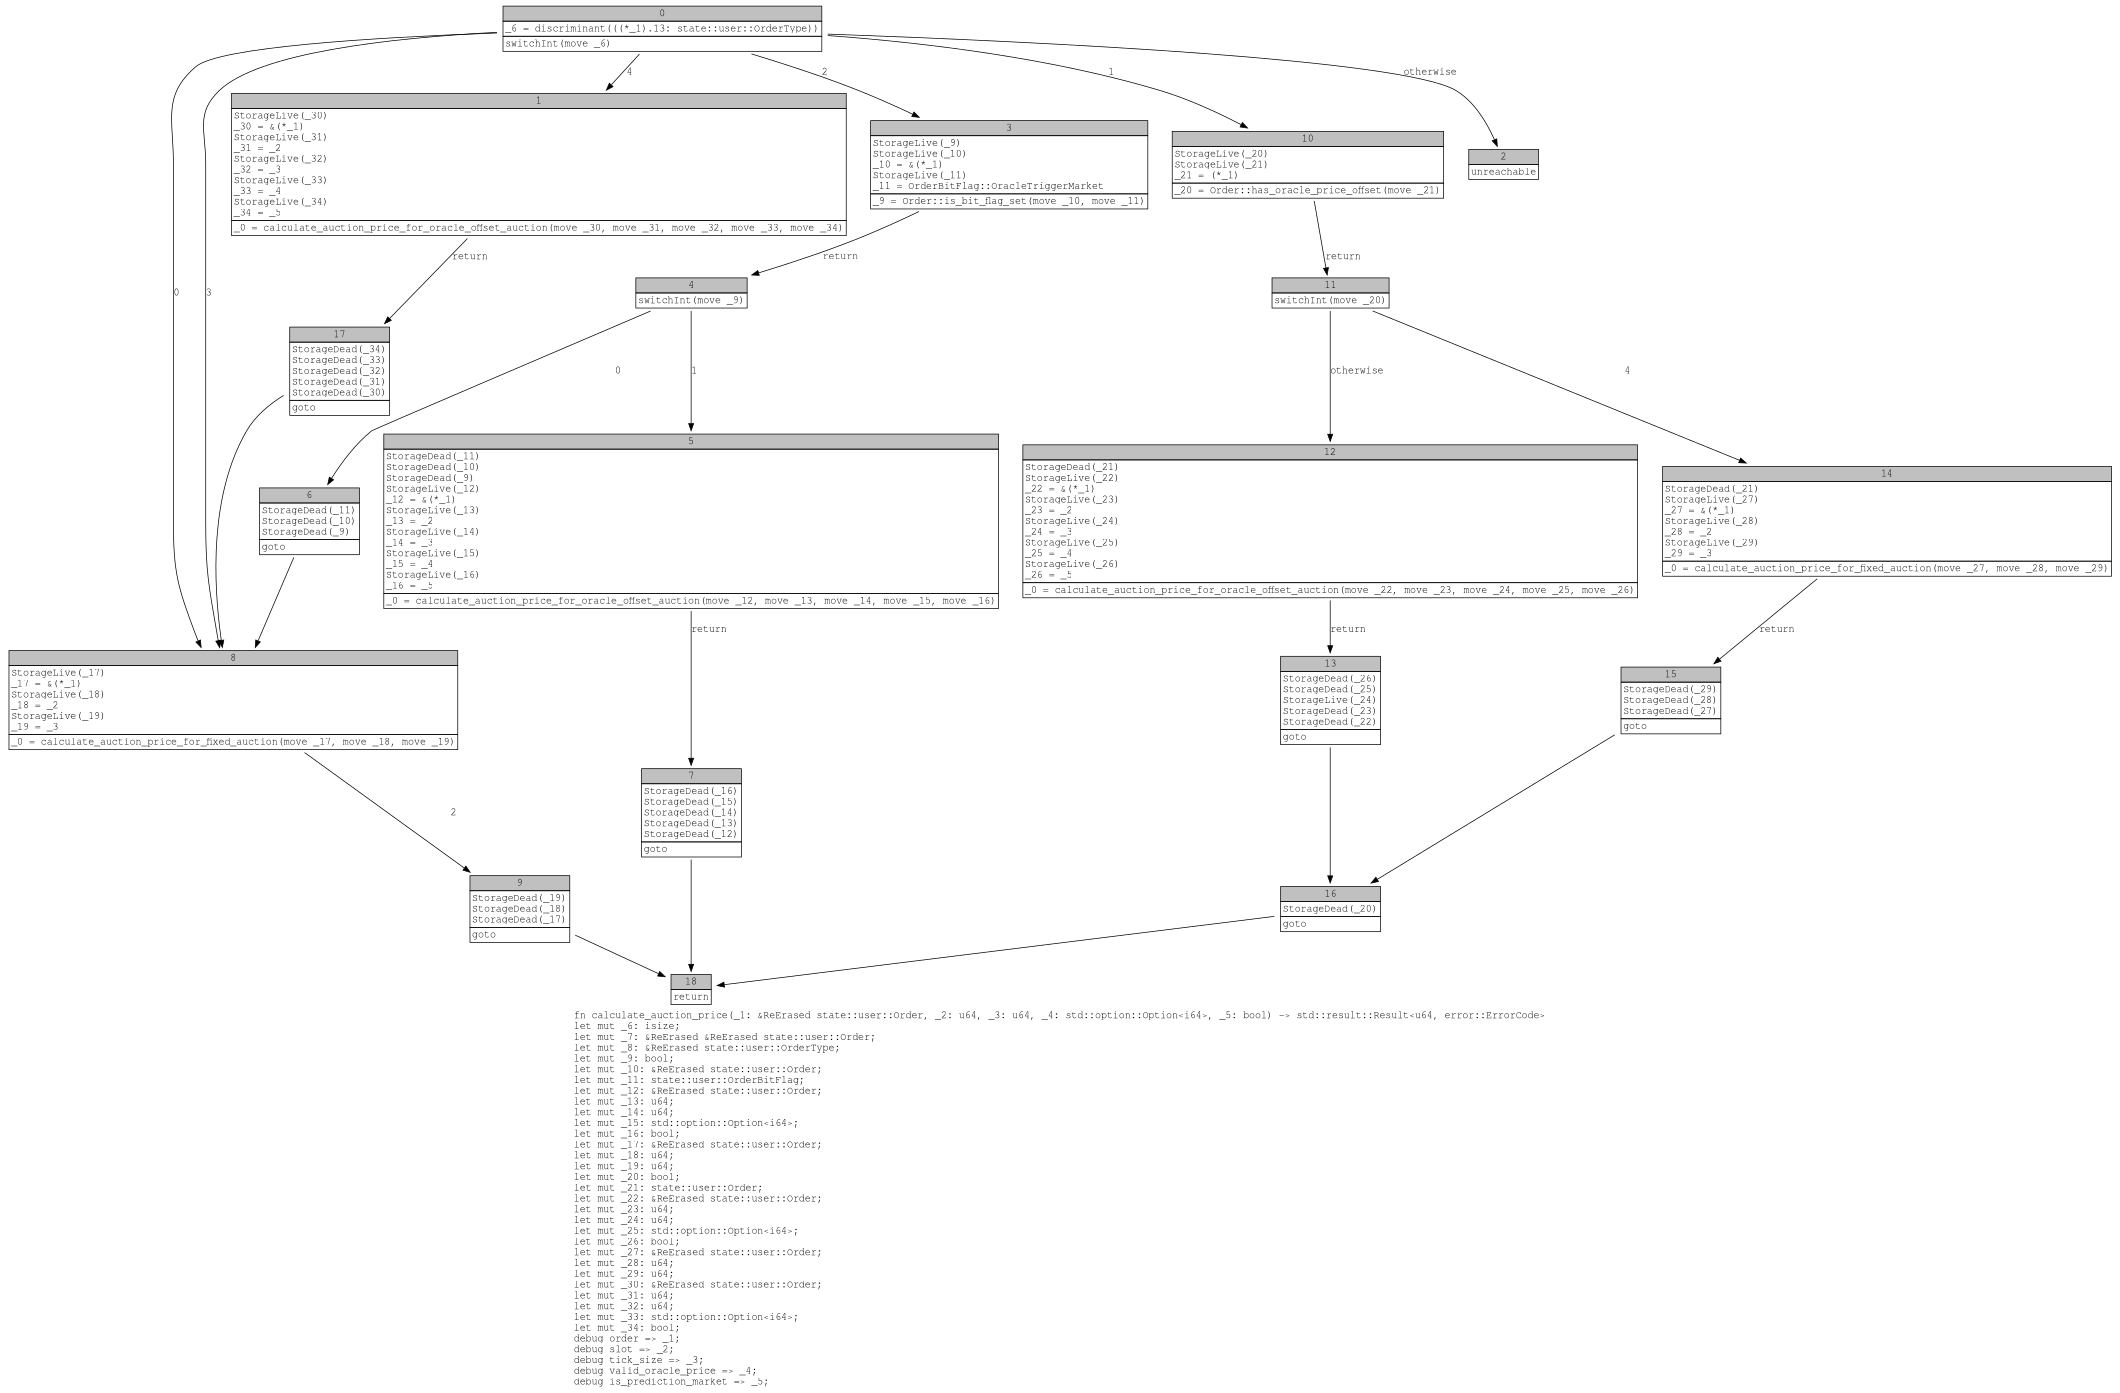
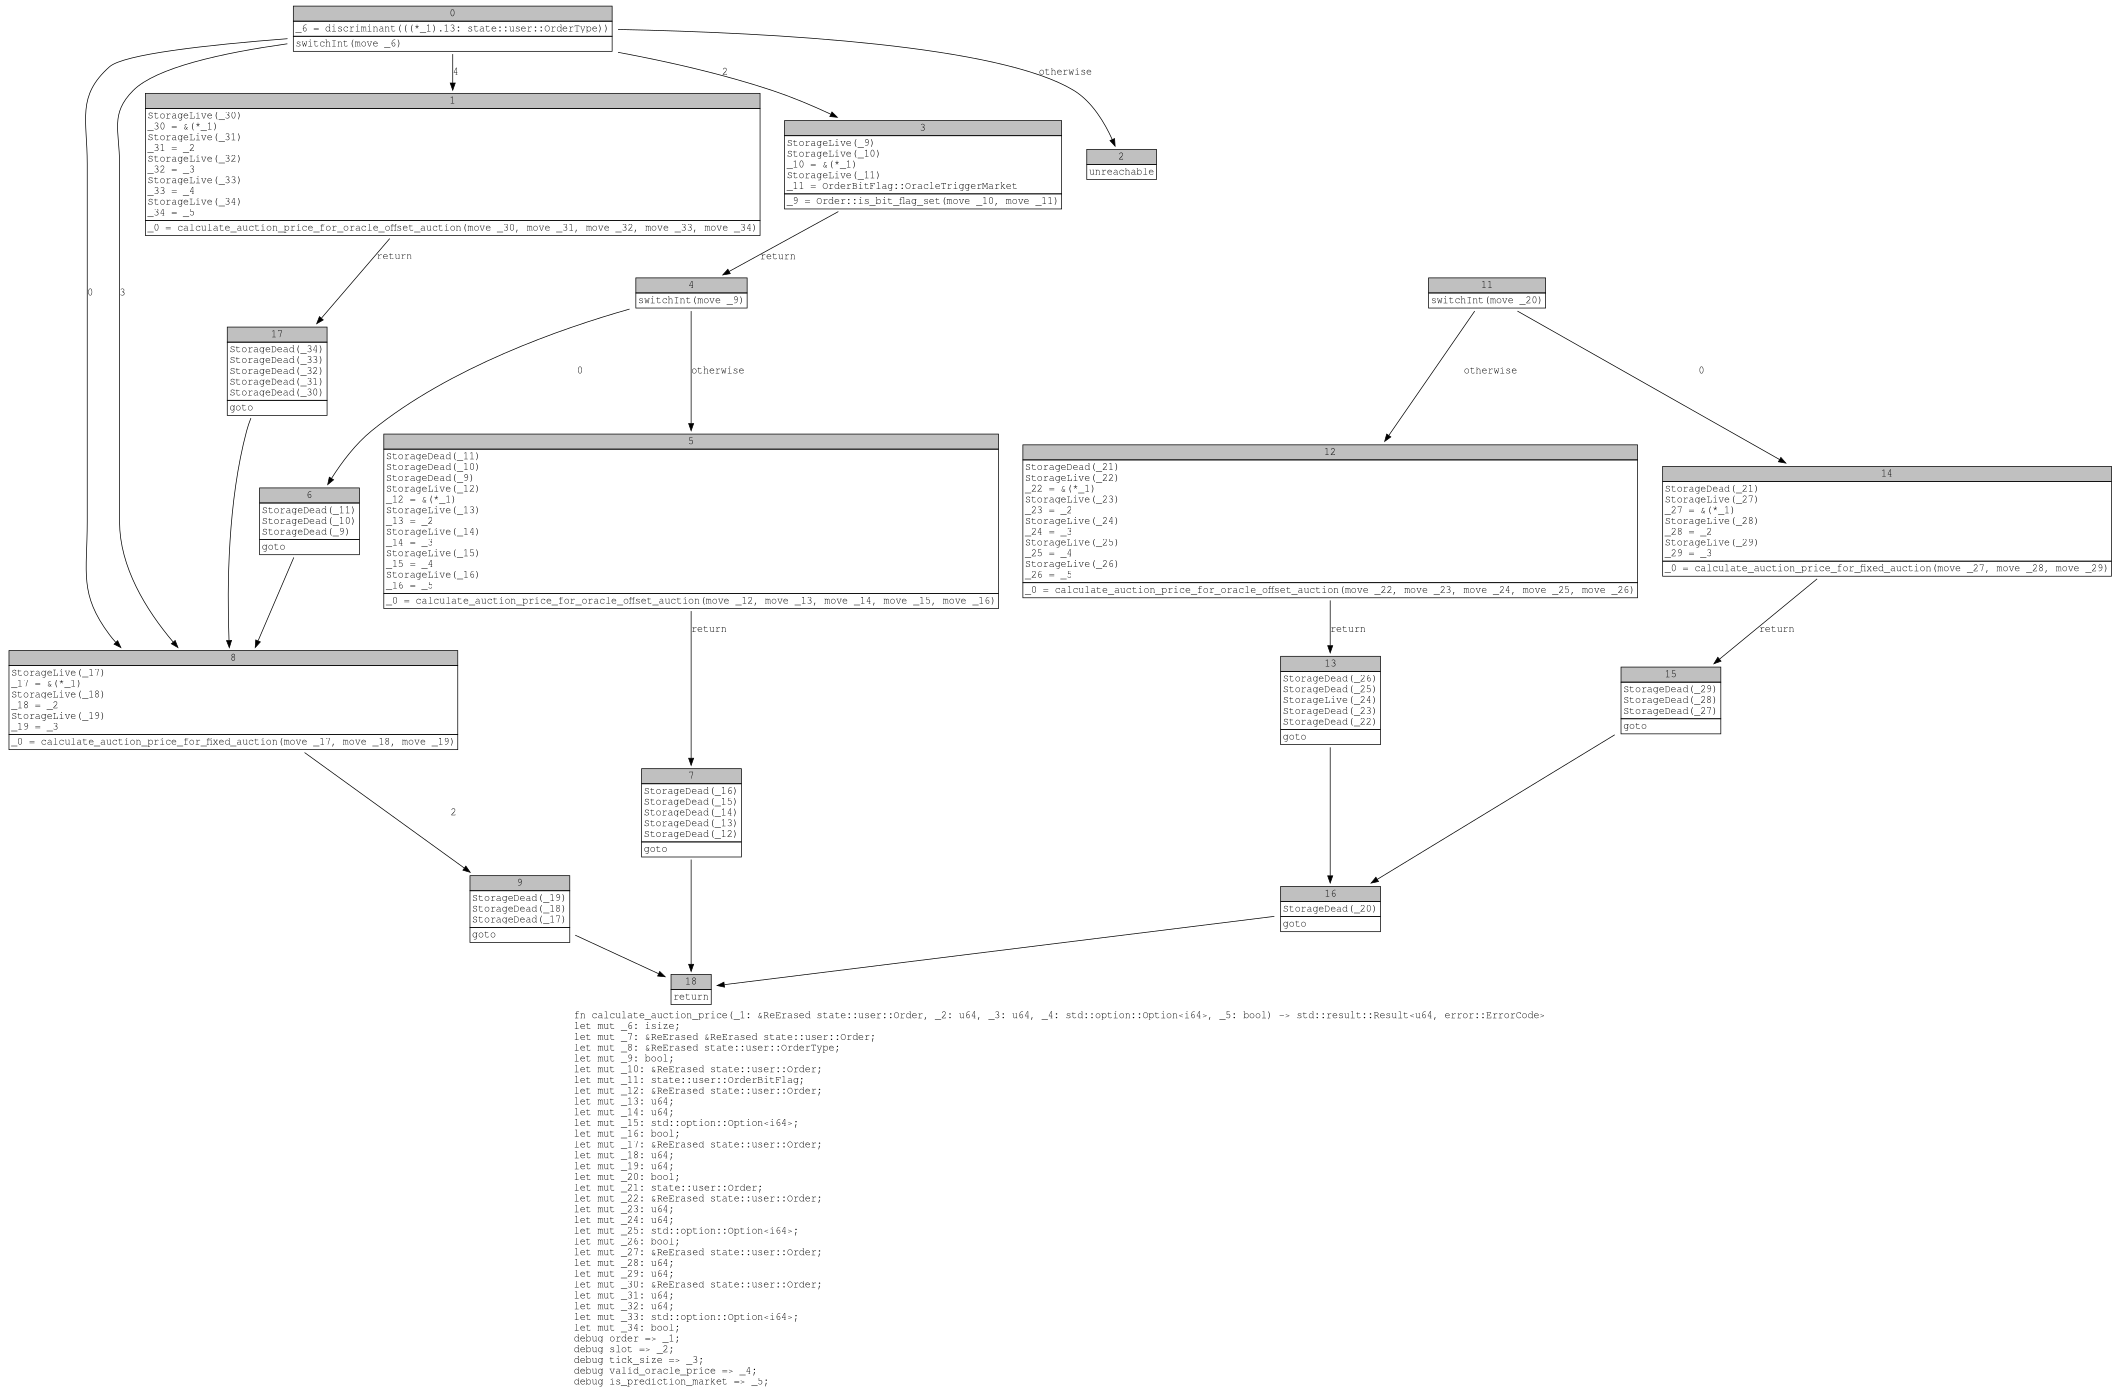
(1308, 164) -> none
(694, 371) -> (718, 371)
(1628, 371) -> (1702, 371)
